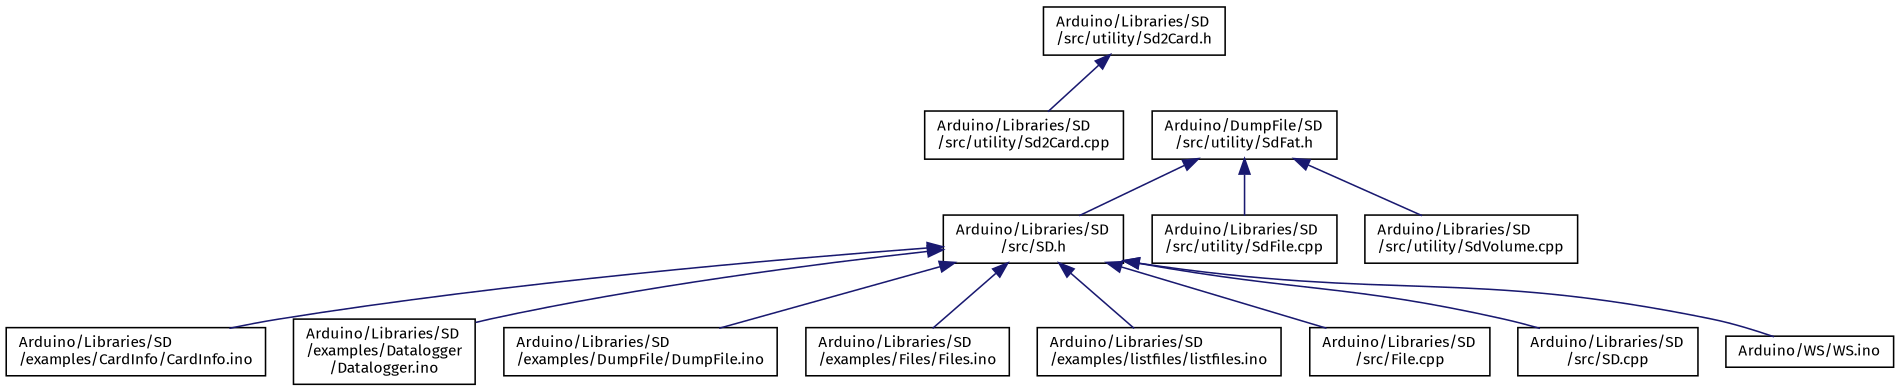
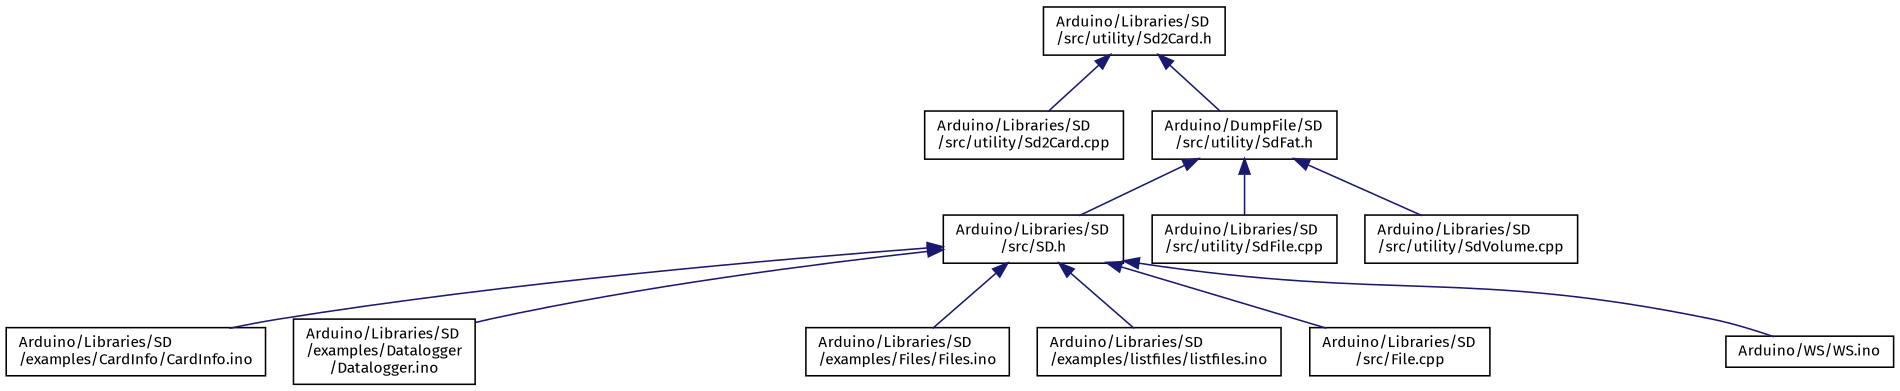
none -> (1195, 88)
(641, 352) -> none
(1608, 352) -> none
